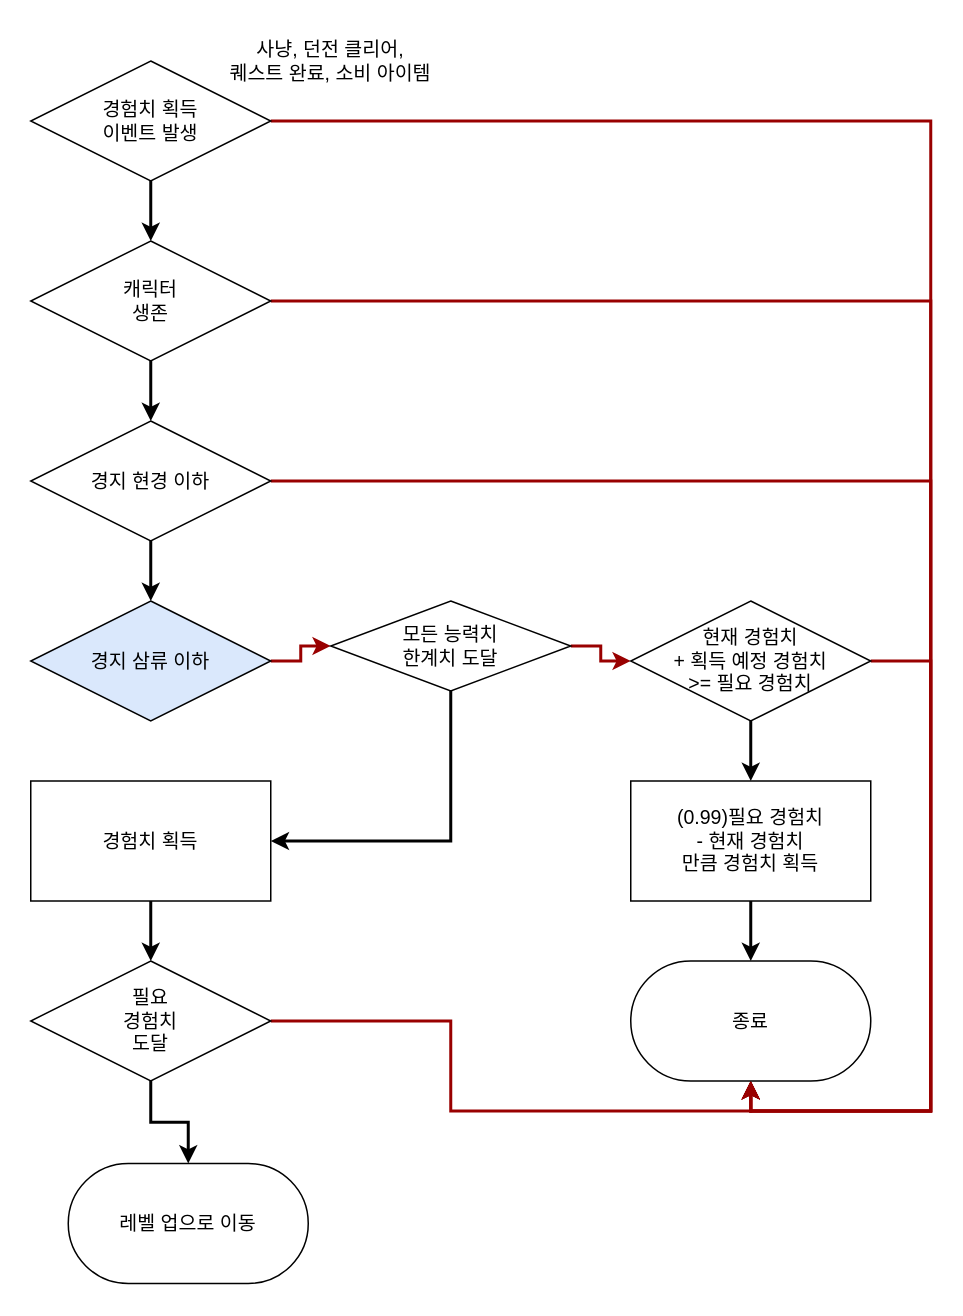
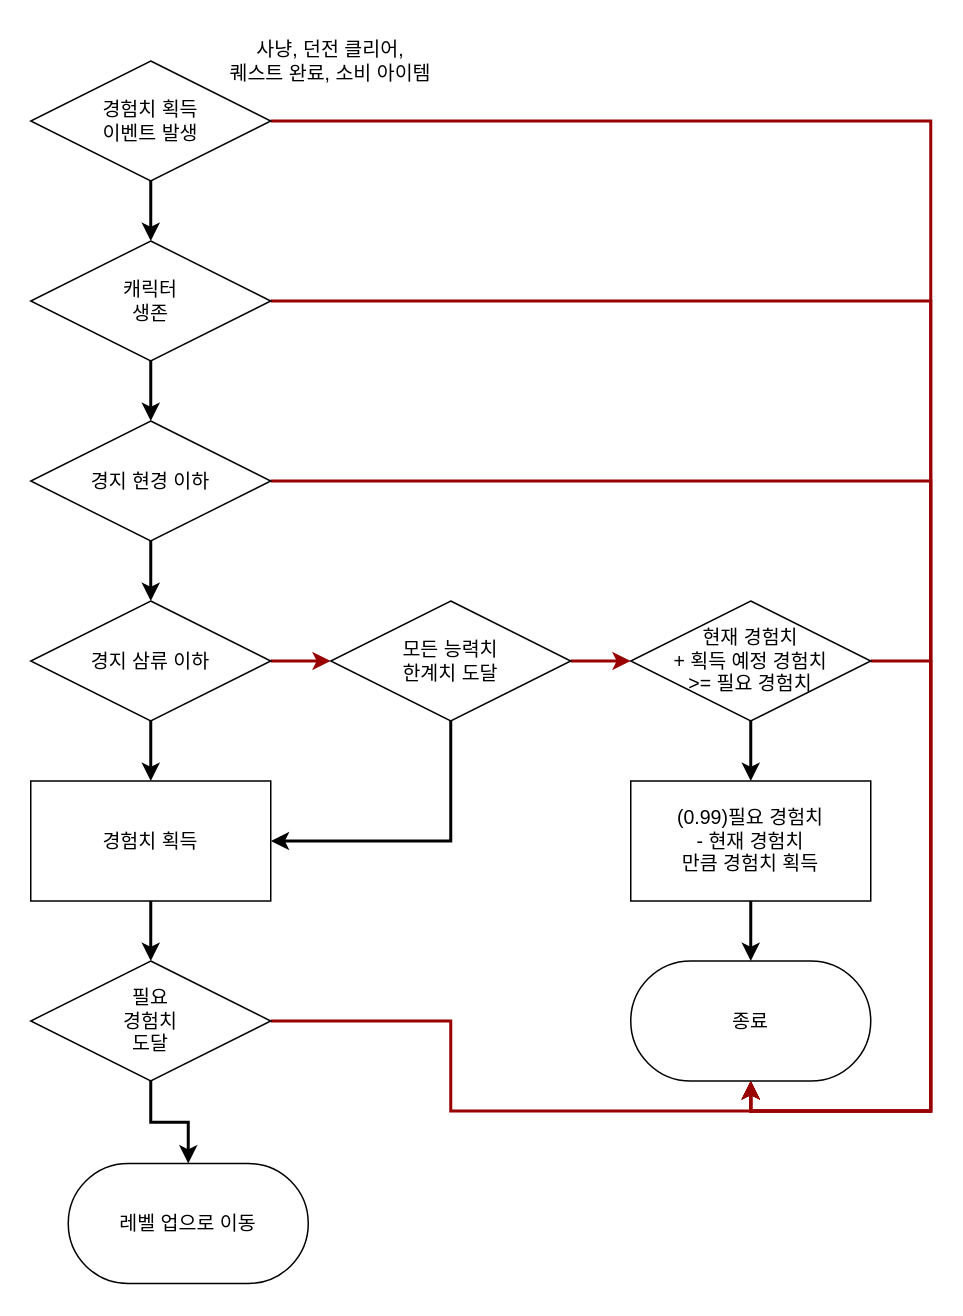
(451, 646) -> (451, 661)
(151, 661) -> (151, 661)
none -> (151, 744)
